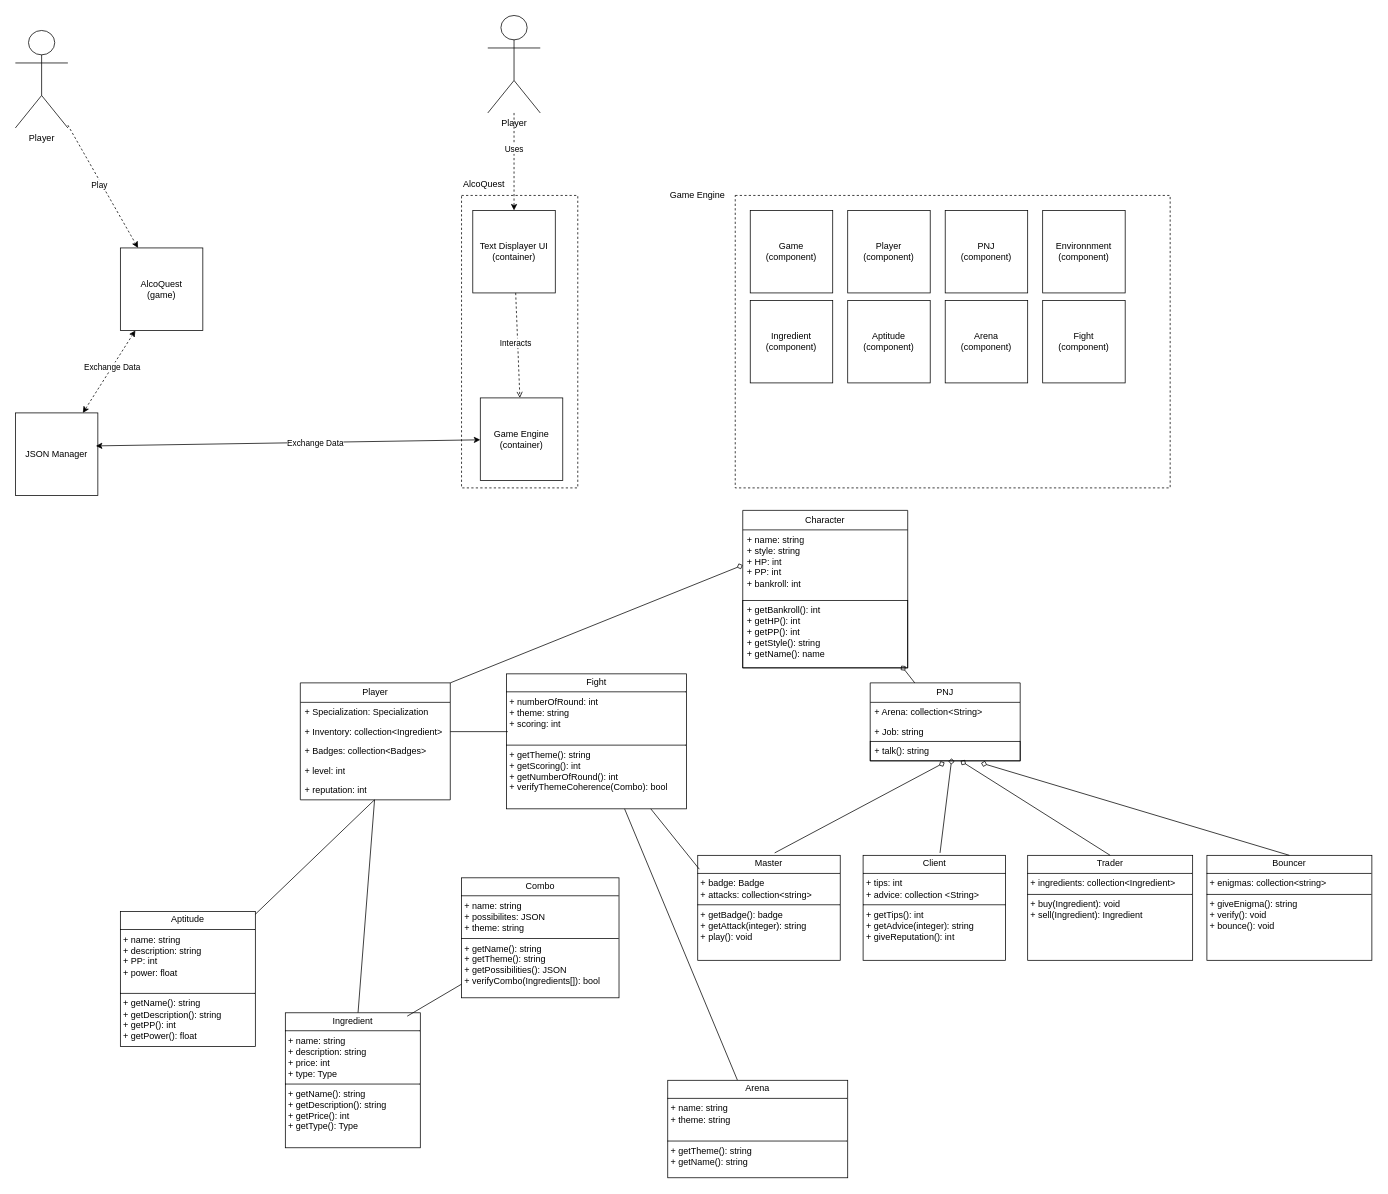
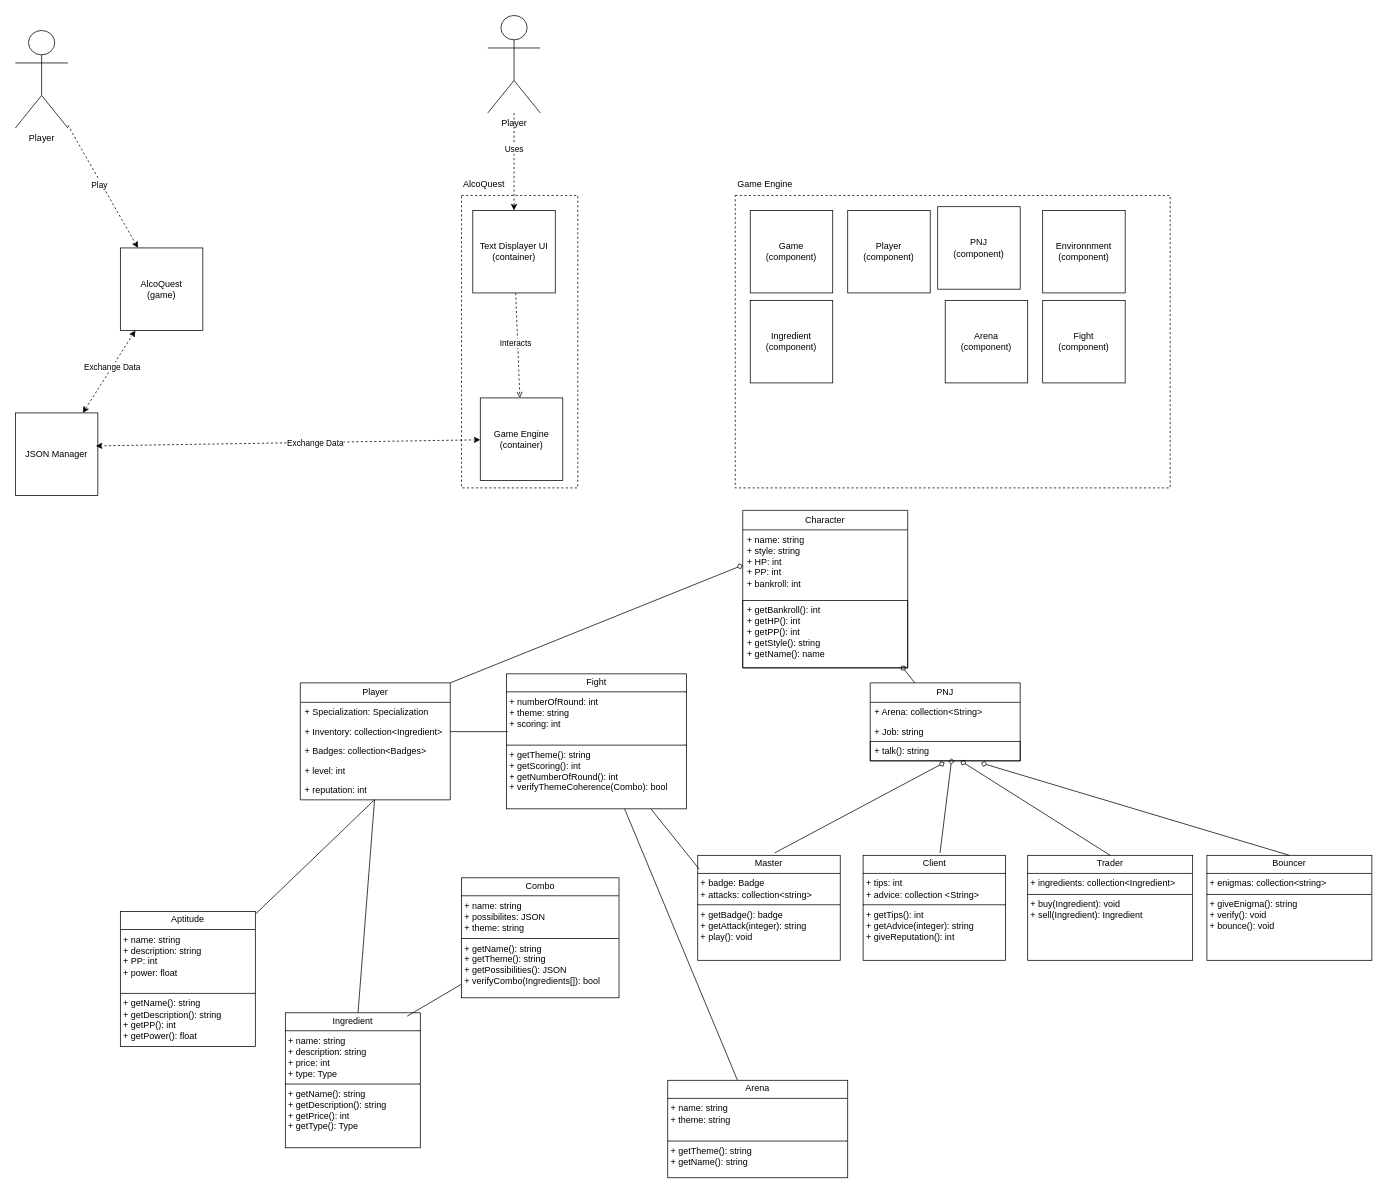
(698, 195) -> (765, 184)
(987, 252) -> (979, 248)
(889, 342) -> none
(193, 444) -> (193, 444)
